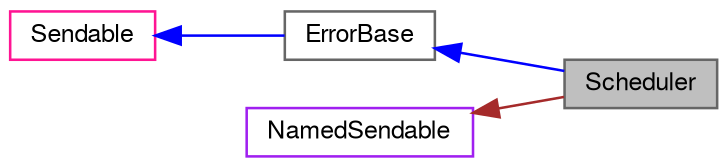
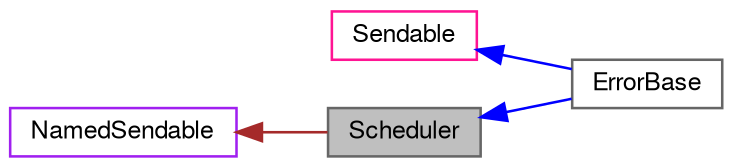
(512, 62) -> (539, 105)
